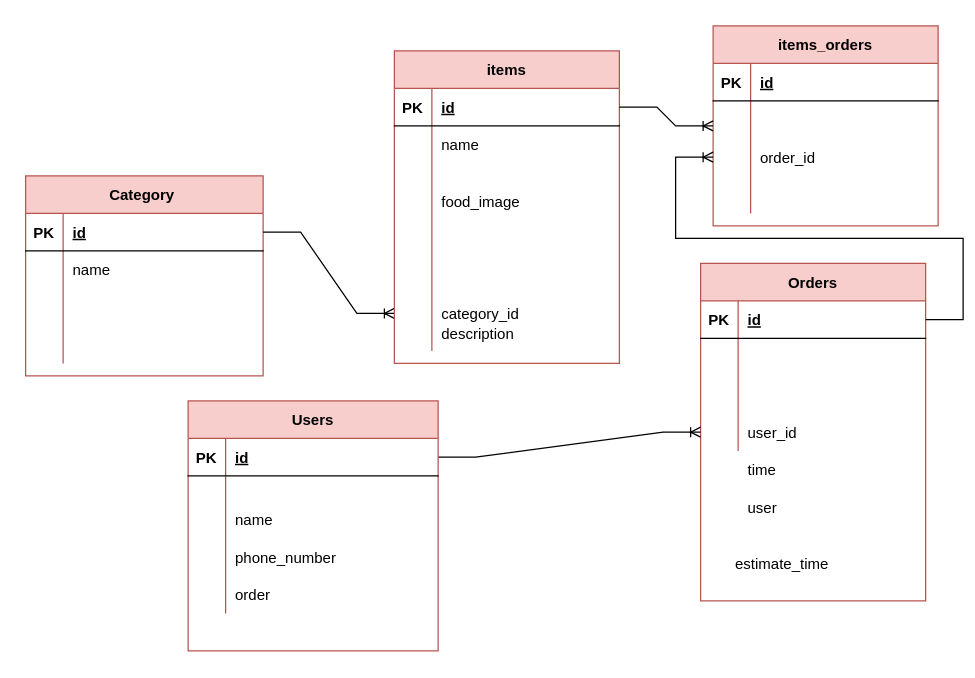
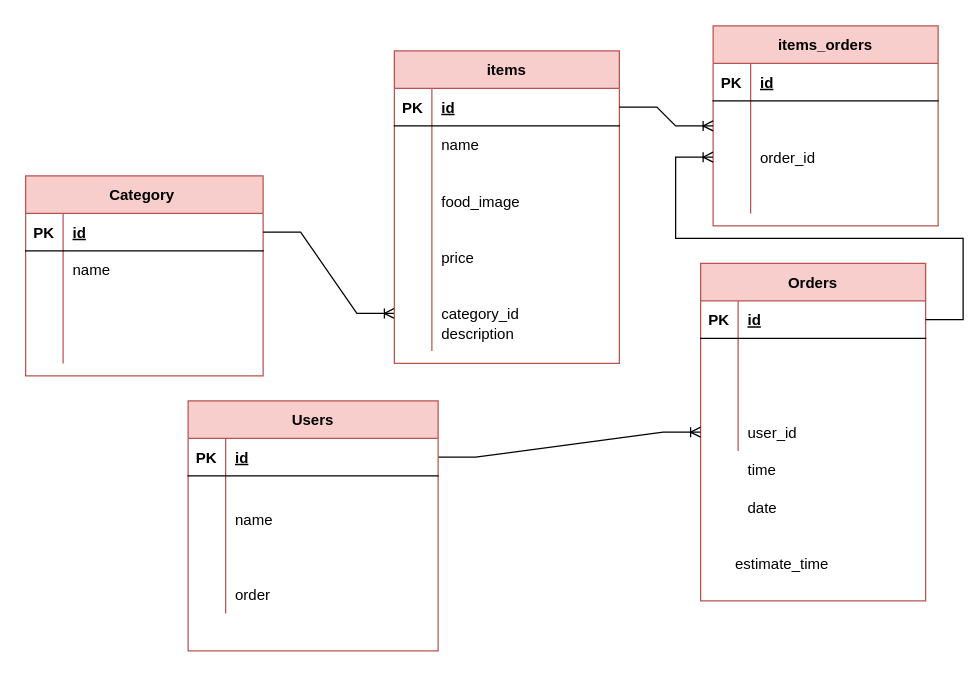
none -> (526, 257)
(764, 508) -> (764, 508)
(332, 557) -> none
